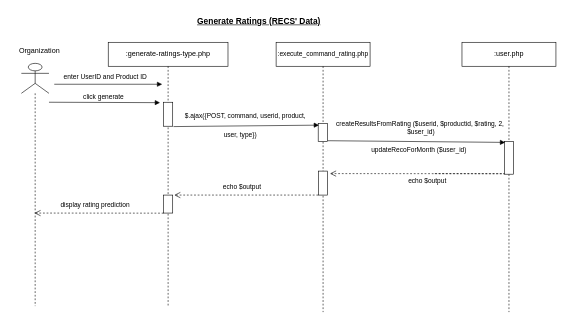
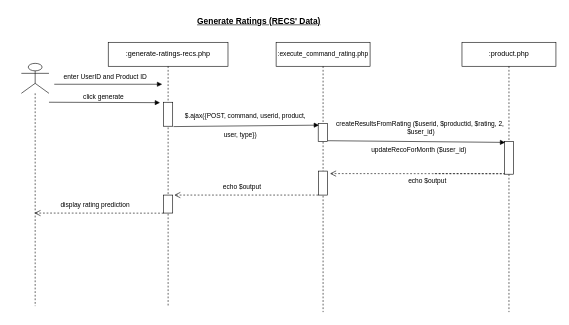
(39, 51) -> none
(168, 54) -> (168, 54)
(509, 54) -> (509, 54)
